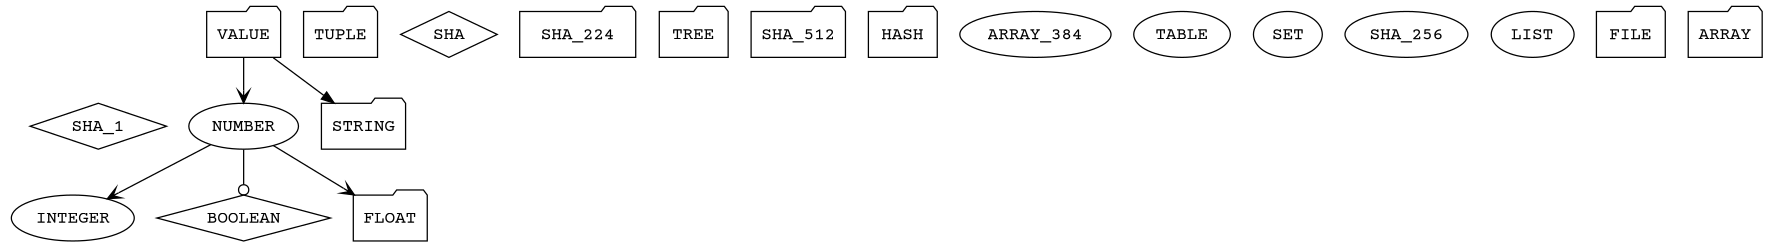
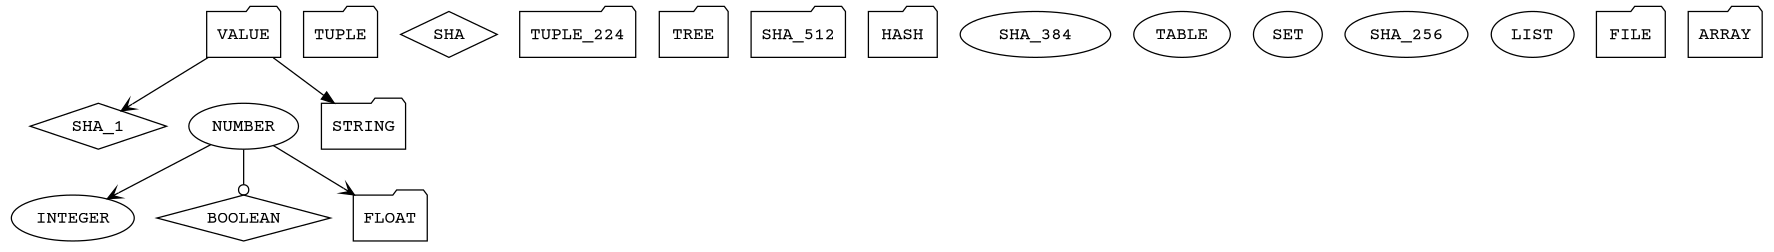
(578, 34) -> (578, 34)
(1035, 34) -> (1035, 34)
(244, 74) -> (170, 81)
